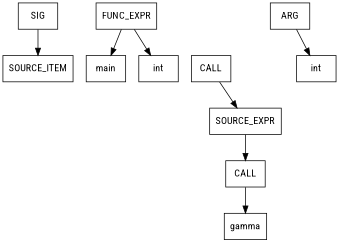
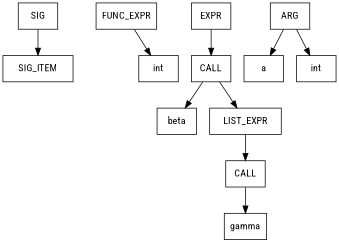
none -> (211, 16)
(38, 69) -> (38, 69)
(106, 69) -> none
none -> (264, 69)
none -> (177, 121)
(245, 121) -> (245, 121)
